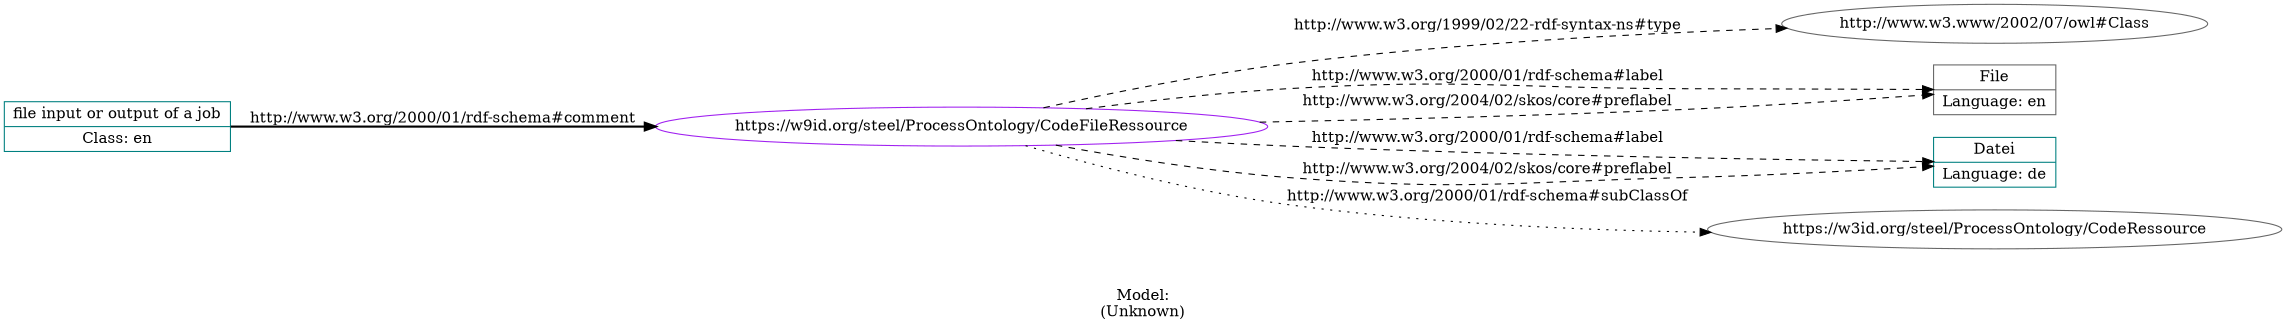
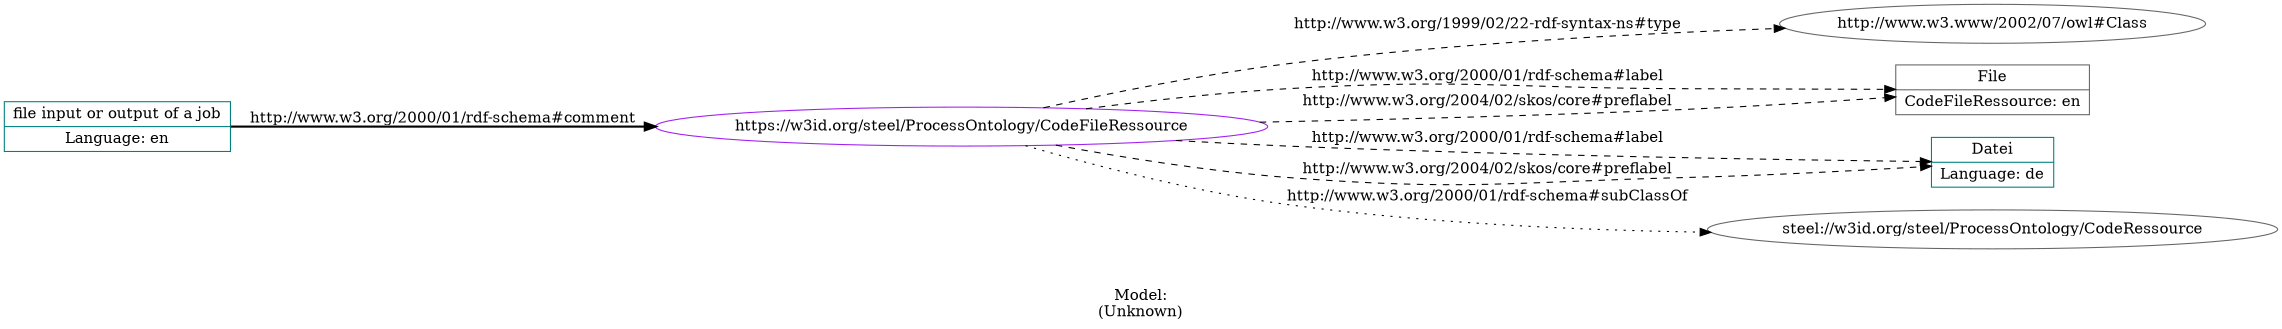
(1995, 102) -> (1993, 102)
(962, 127) -> (962, 127)
(117, 138) -> (117, 138)
(1995, 229) -> (1993, 229)
